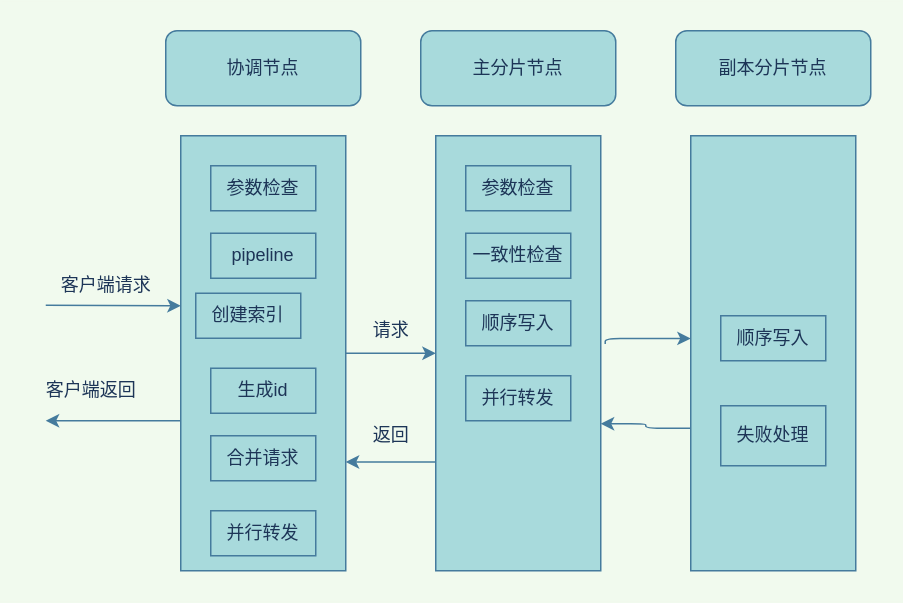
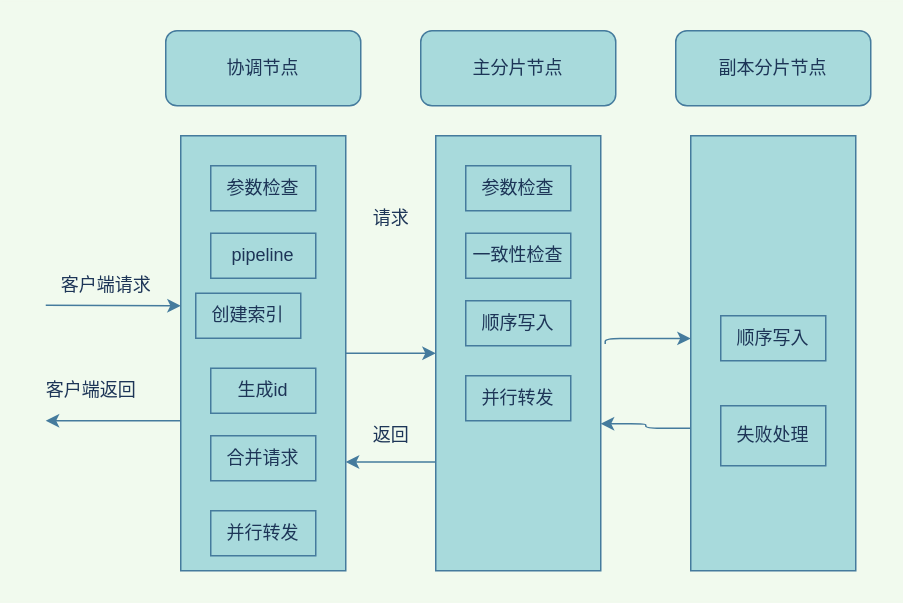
(391, 331) -> (391, 218)
